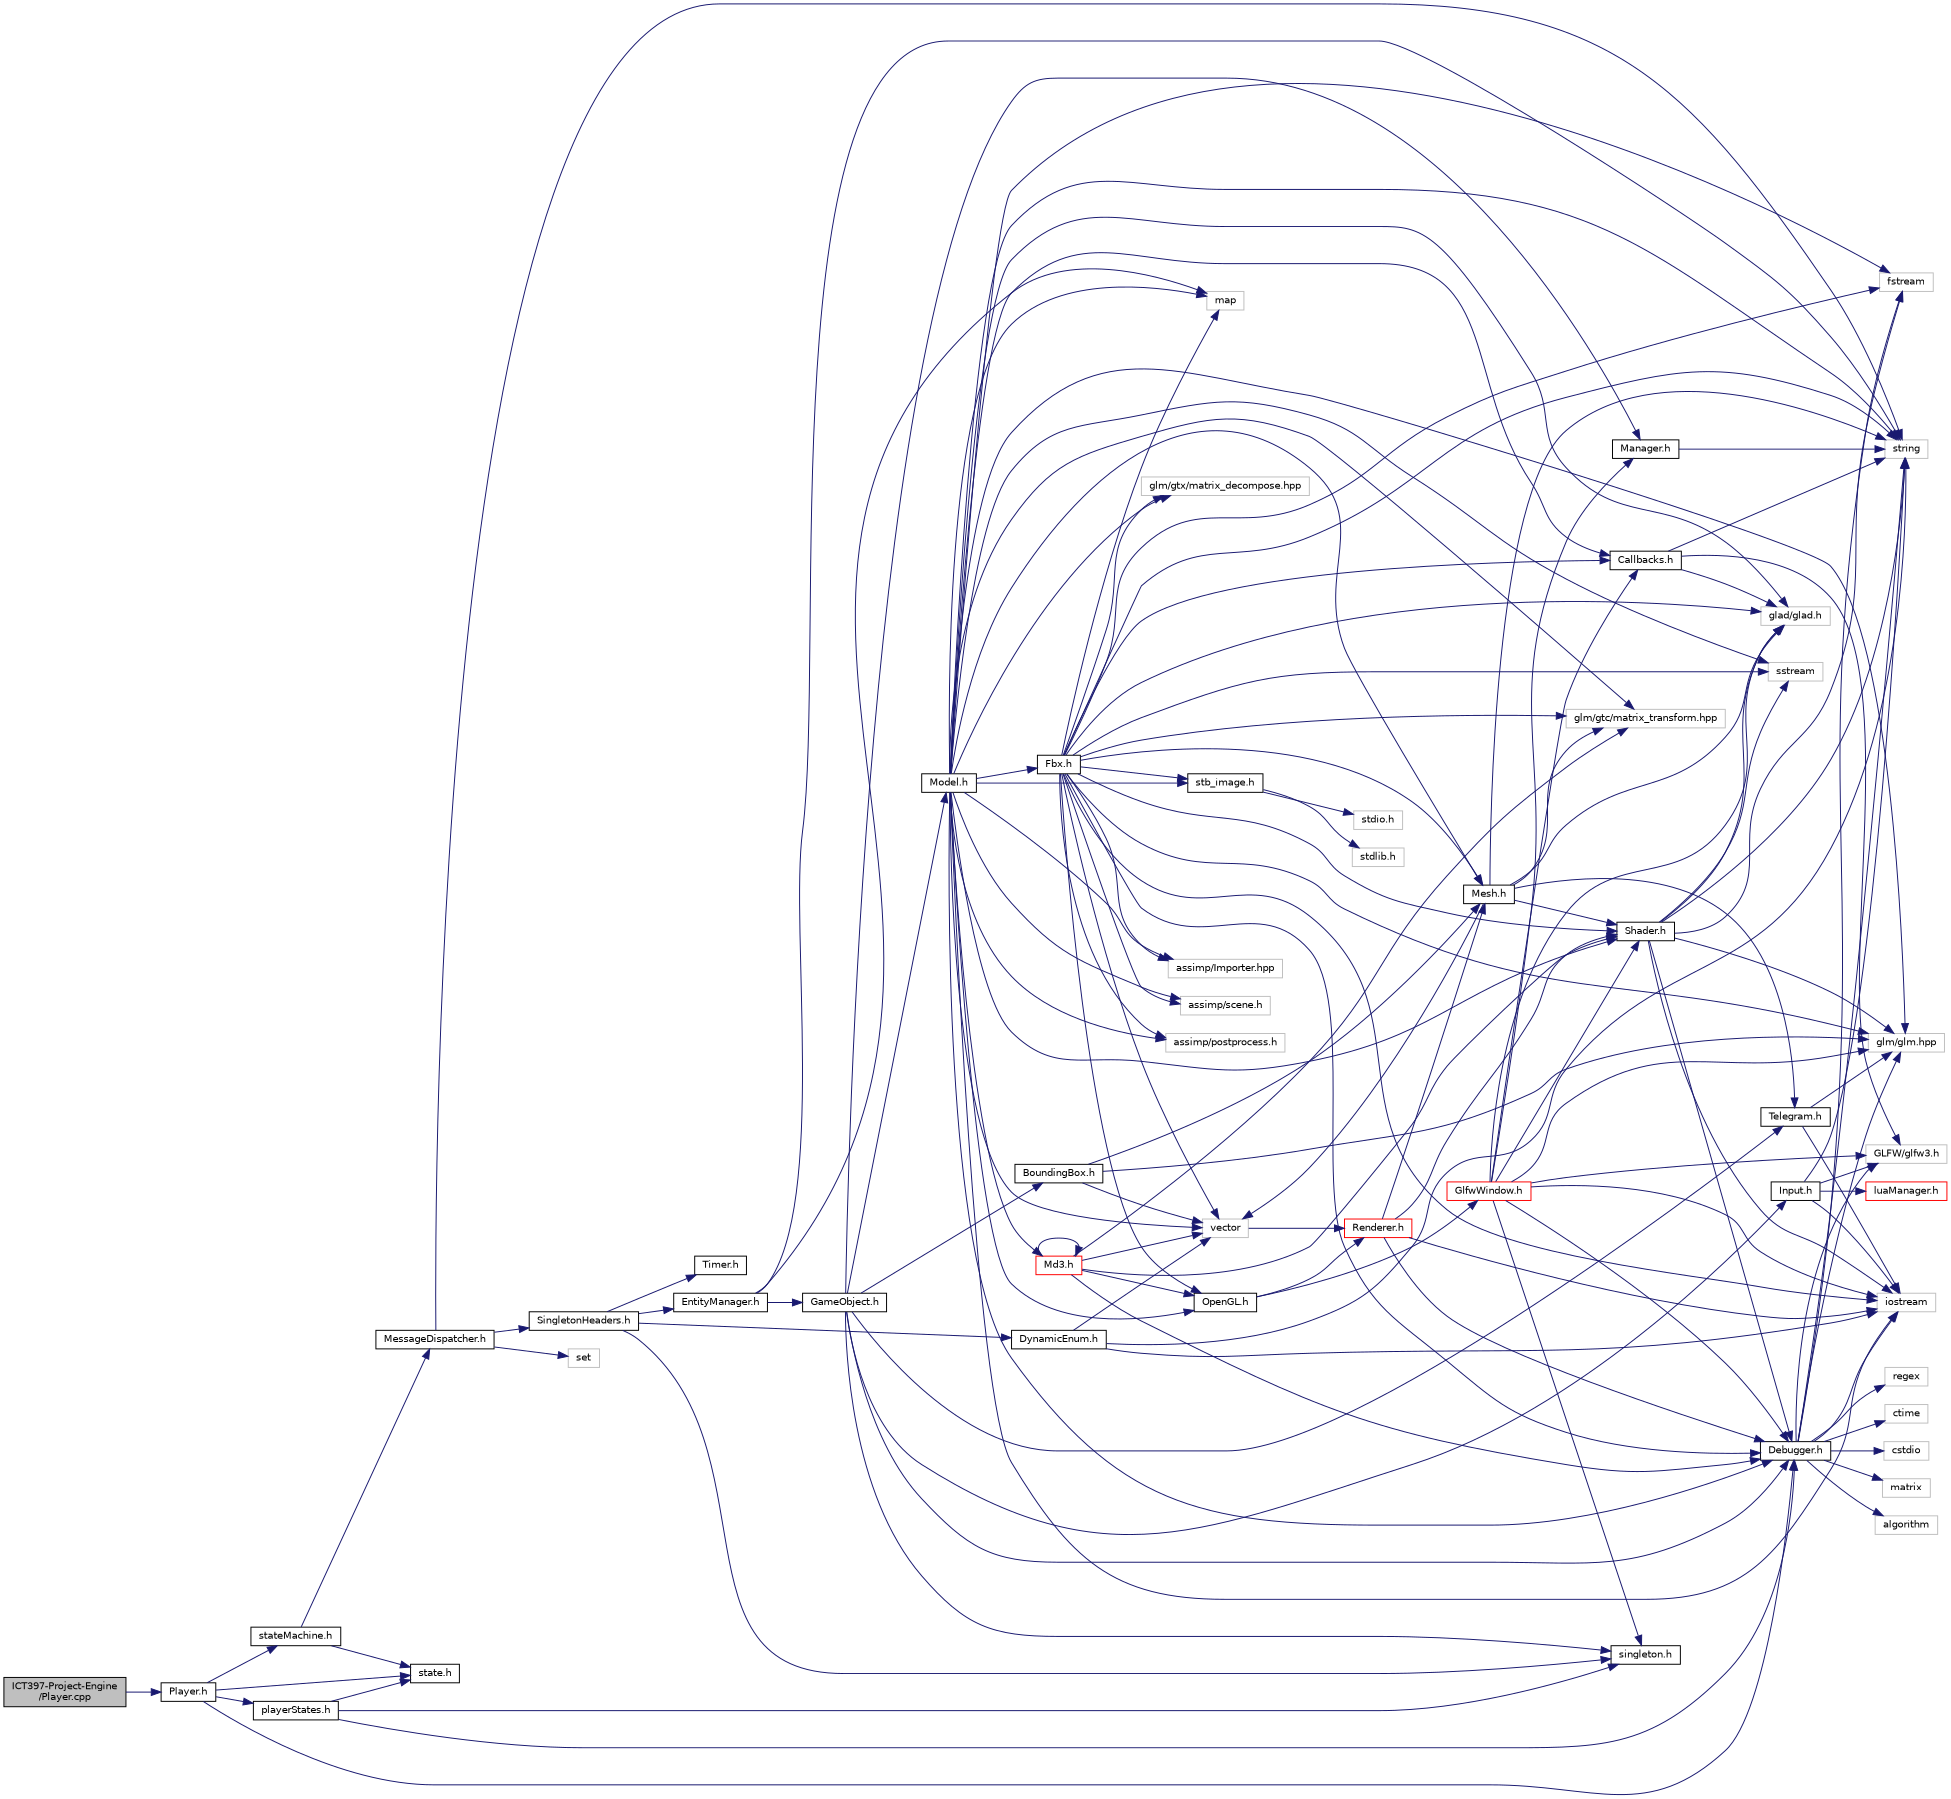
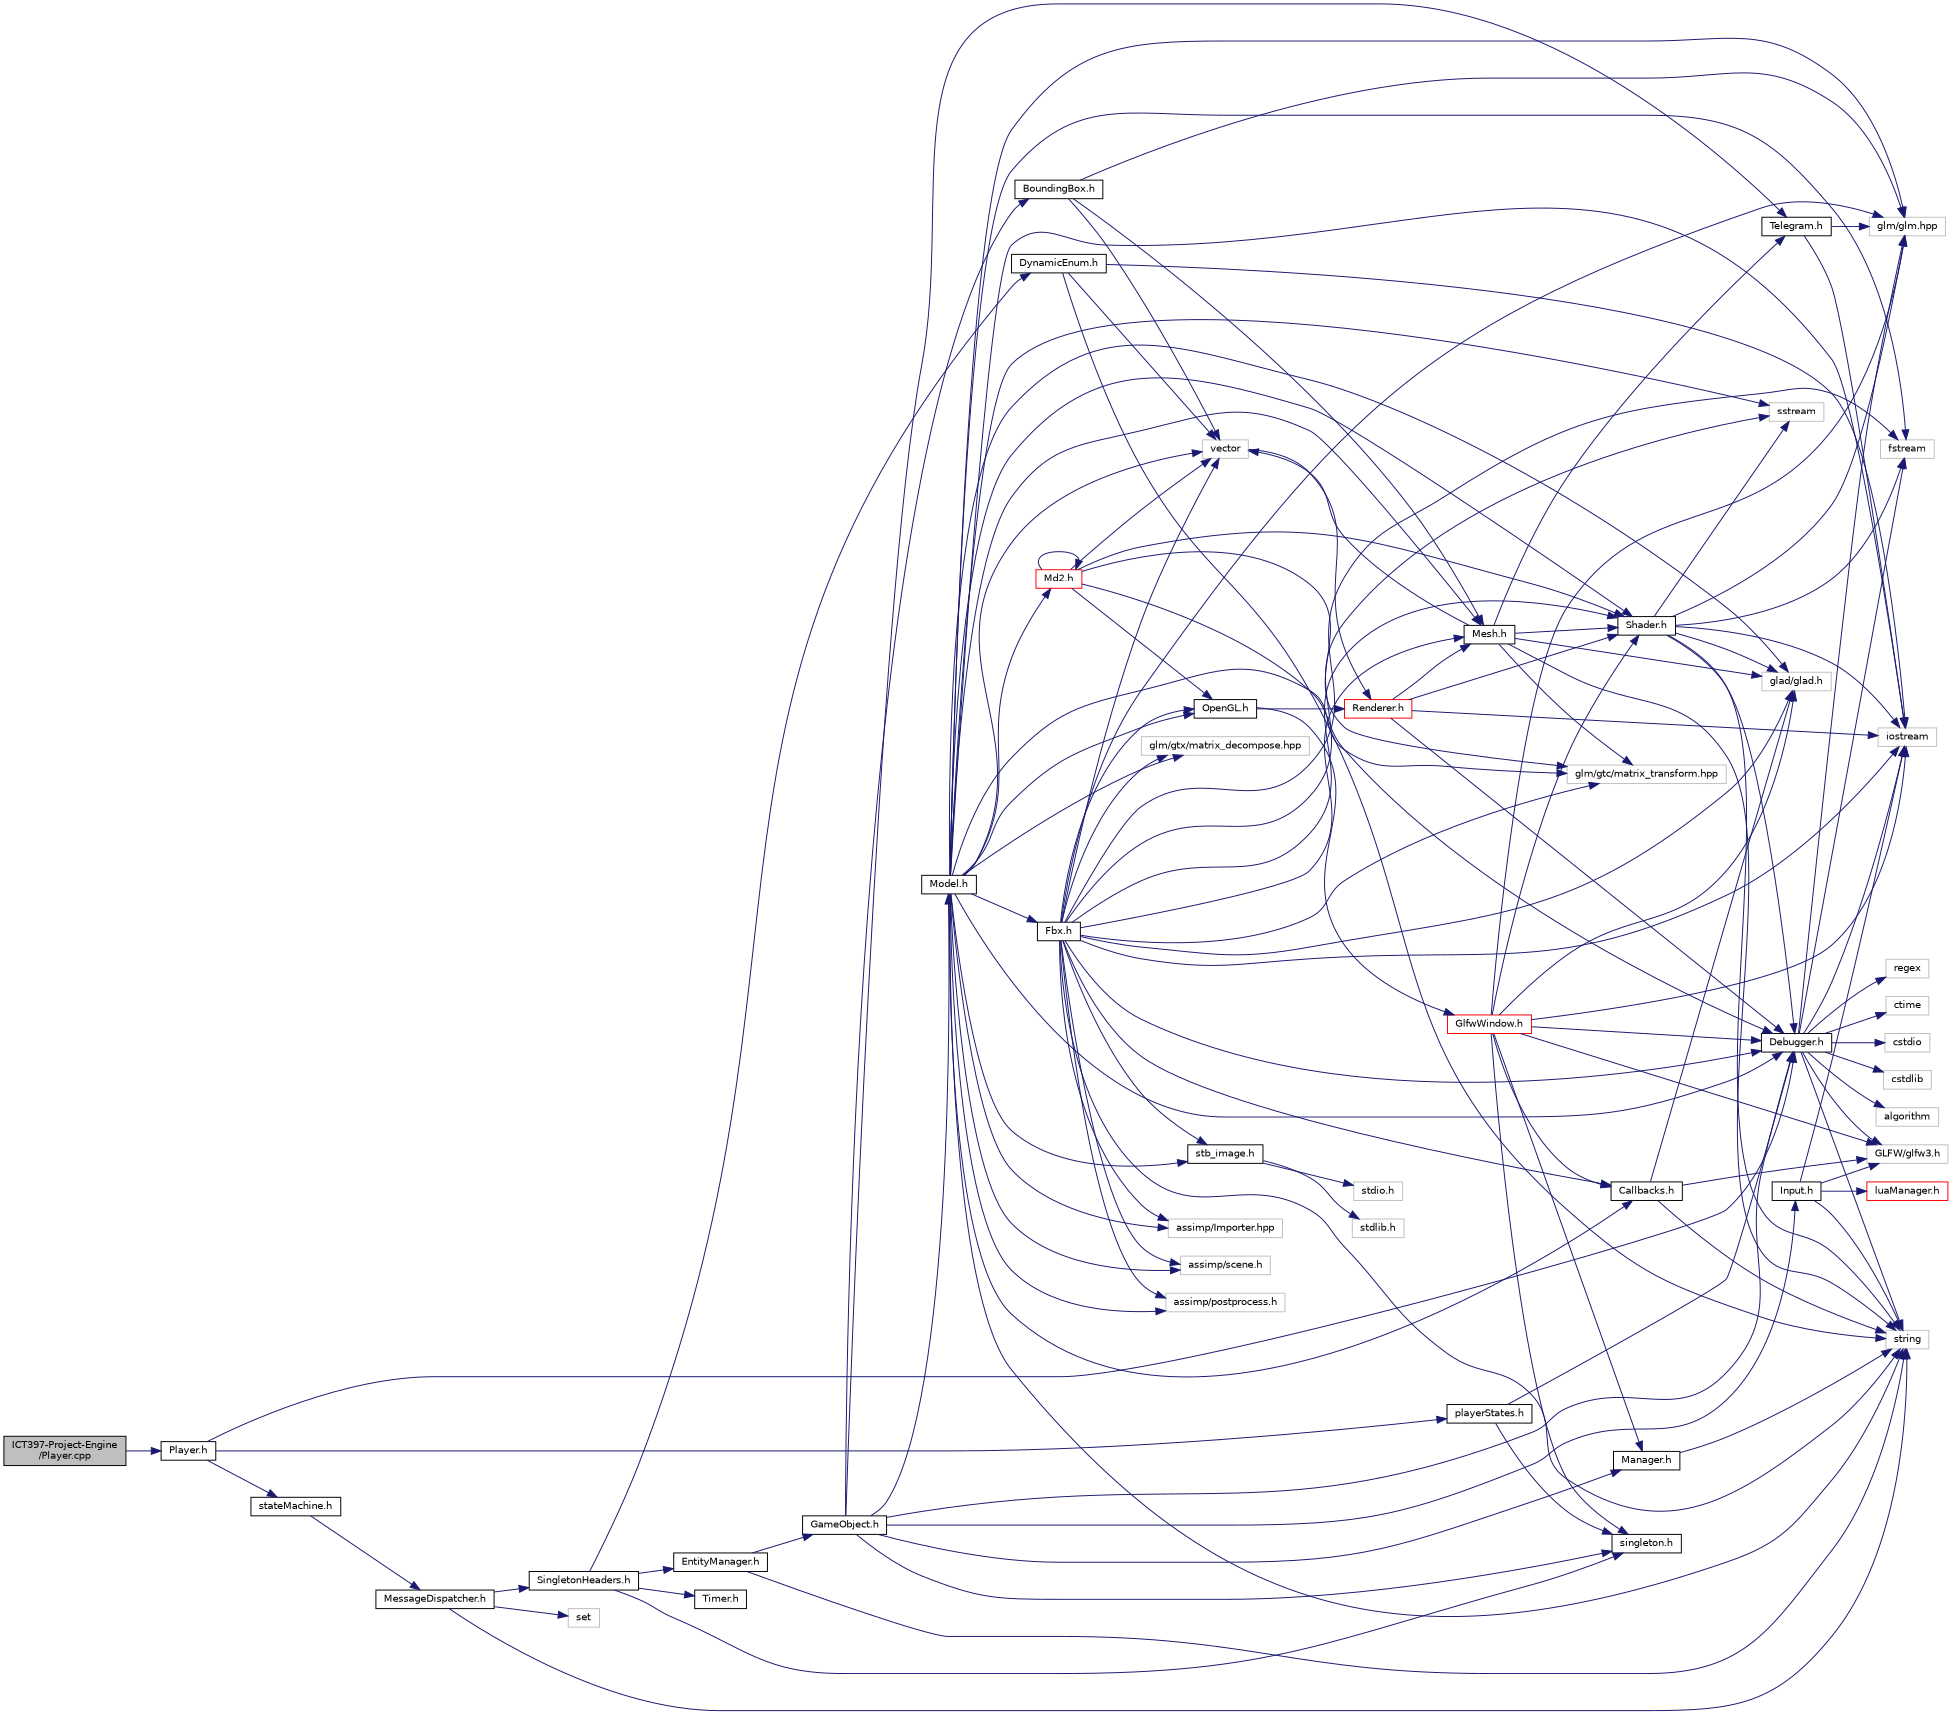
(1225, 301) -> none
(1059, 1265) -> (1059, 579)
(1906, 1488) -> (1907, 1080)
(435, 1674) -> none
